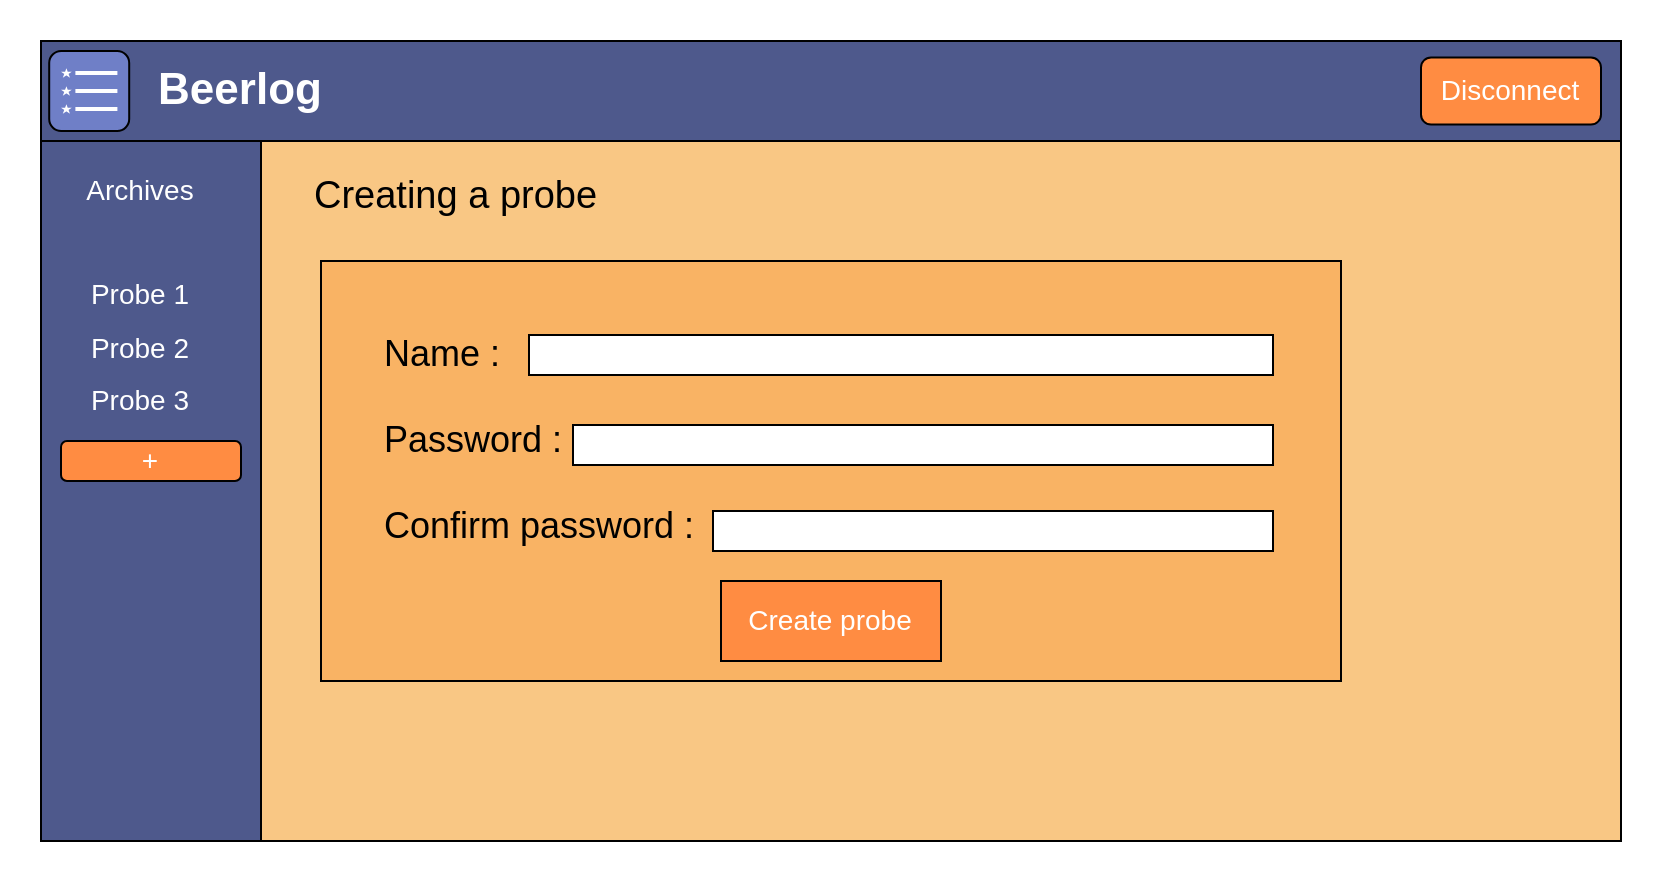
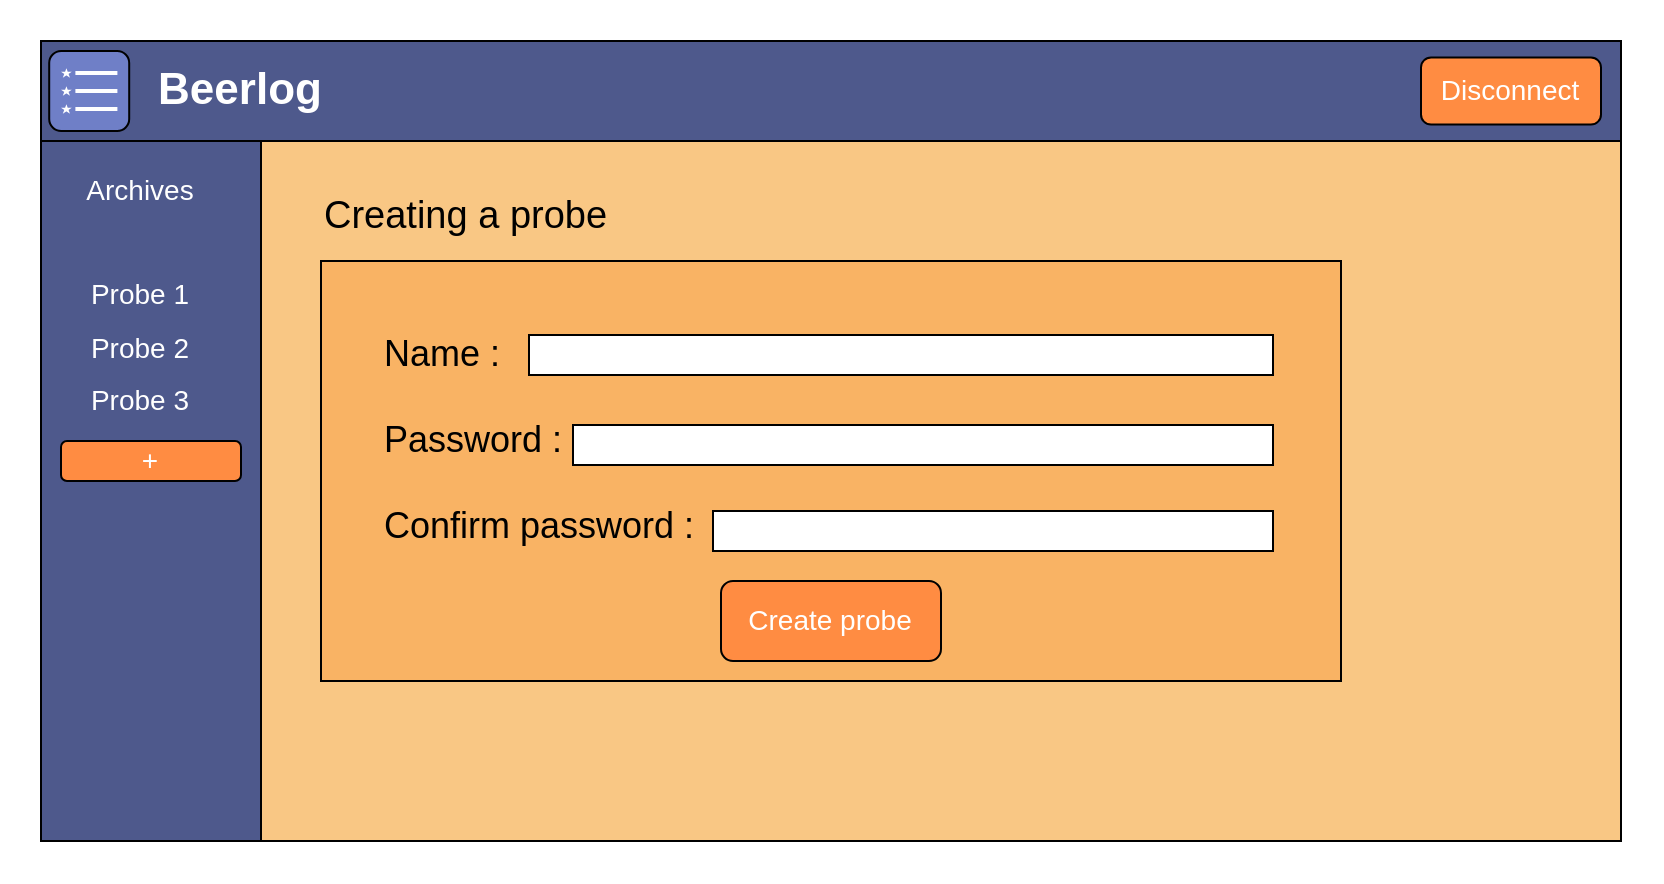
(461, 191) -> (471, 211)
(831, 621) -> (831, 621)
